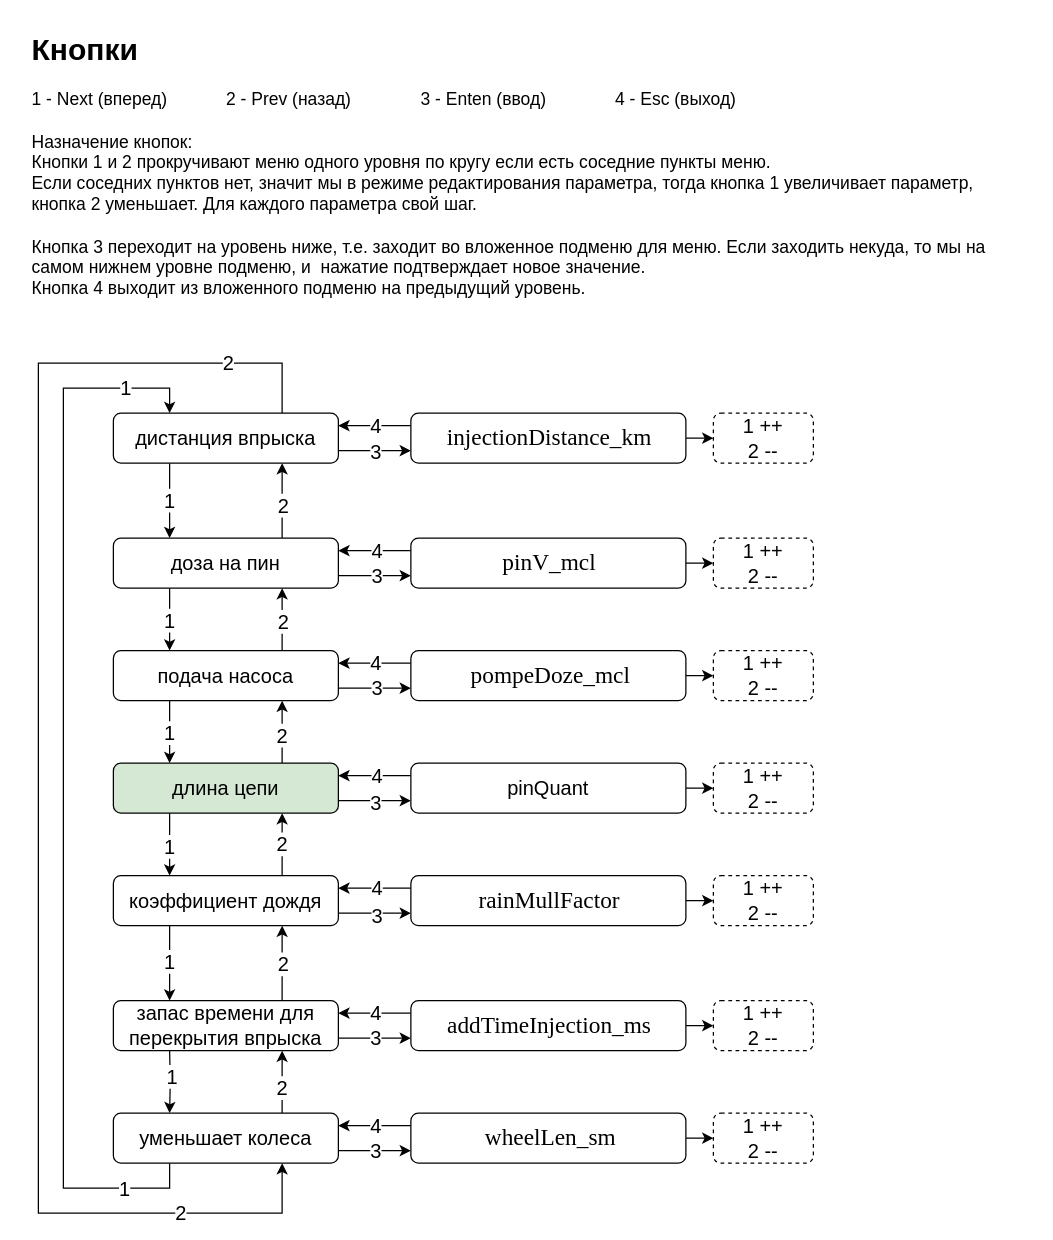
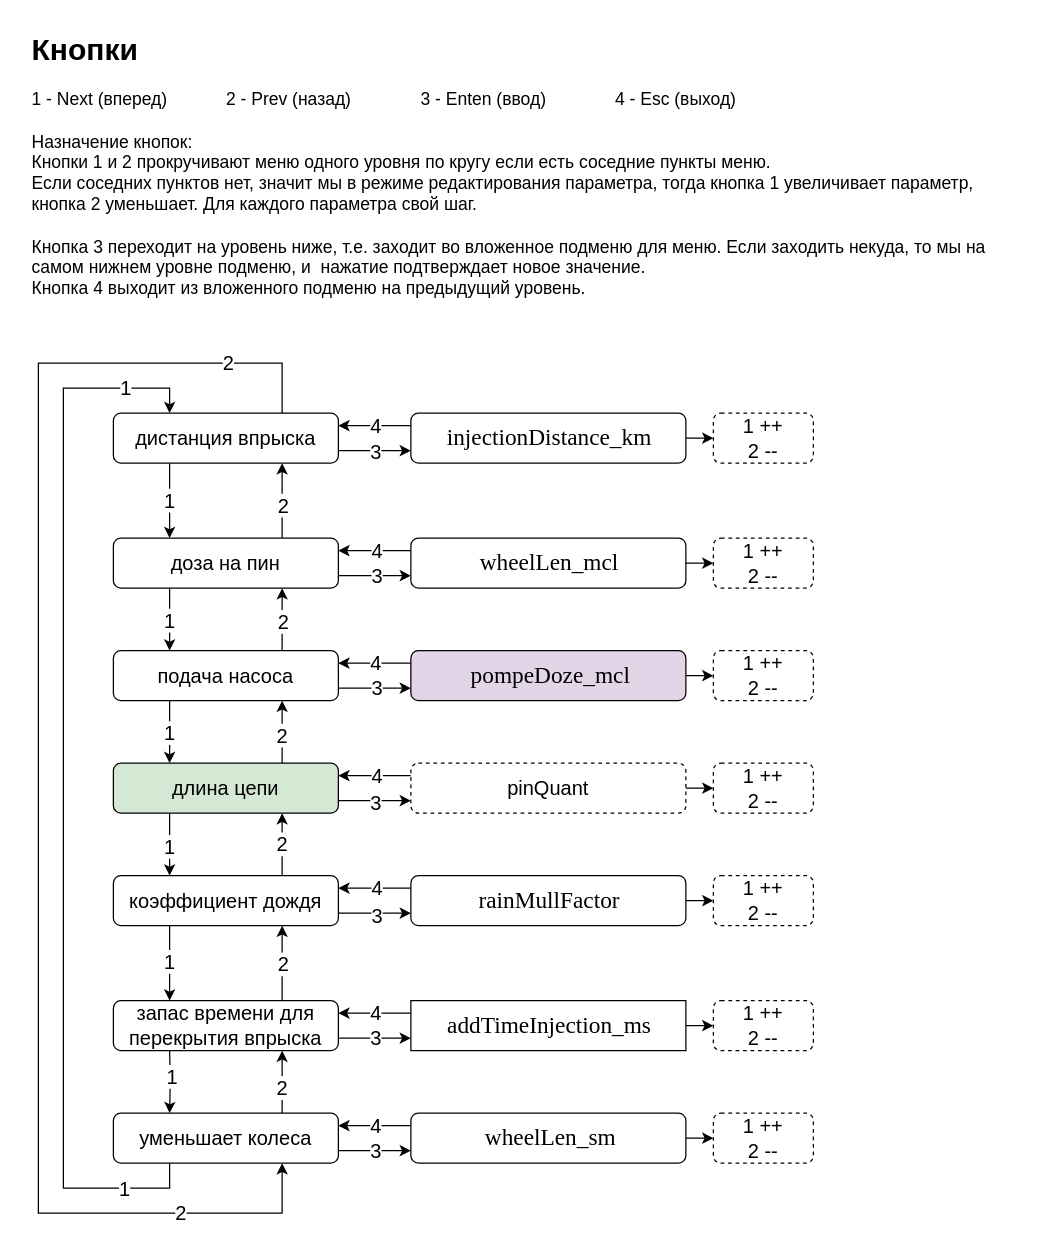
(548, 563) -> (548, 563)
(548, 676) -> (548, 676)
(548, 788) -> (548, 788)
(548, 1026) -> (548, 1026)
